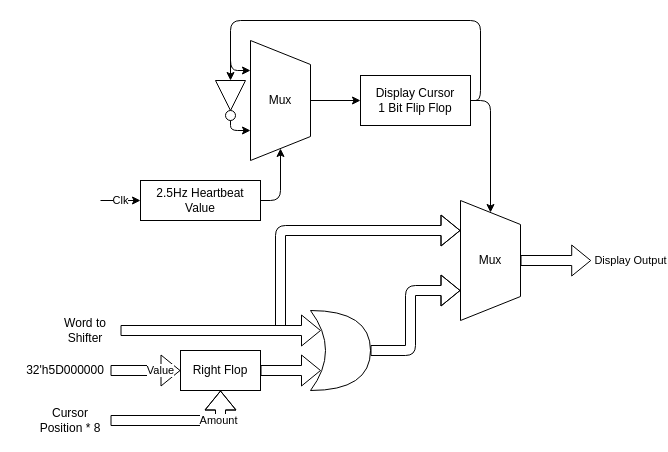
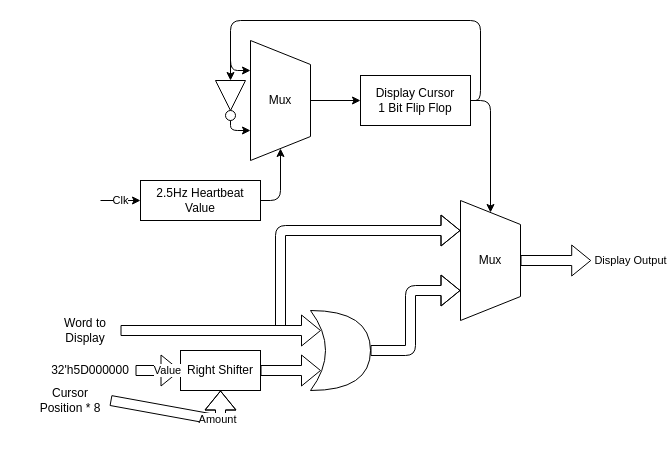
(86, 331) -> (86, 331)
(66, 371) -> (91, 371)
(221, 371) -> (221, 371)
(71, 421) -> (71, 401)
